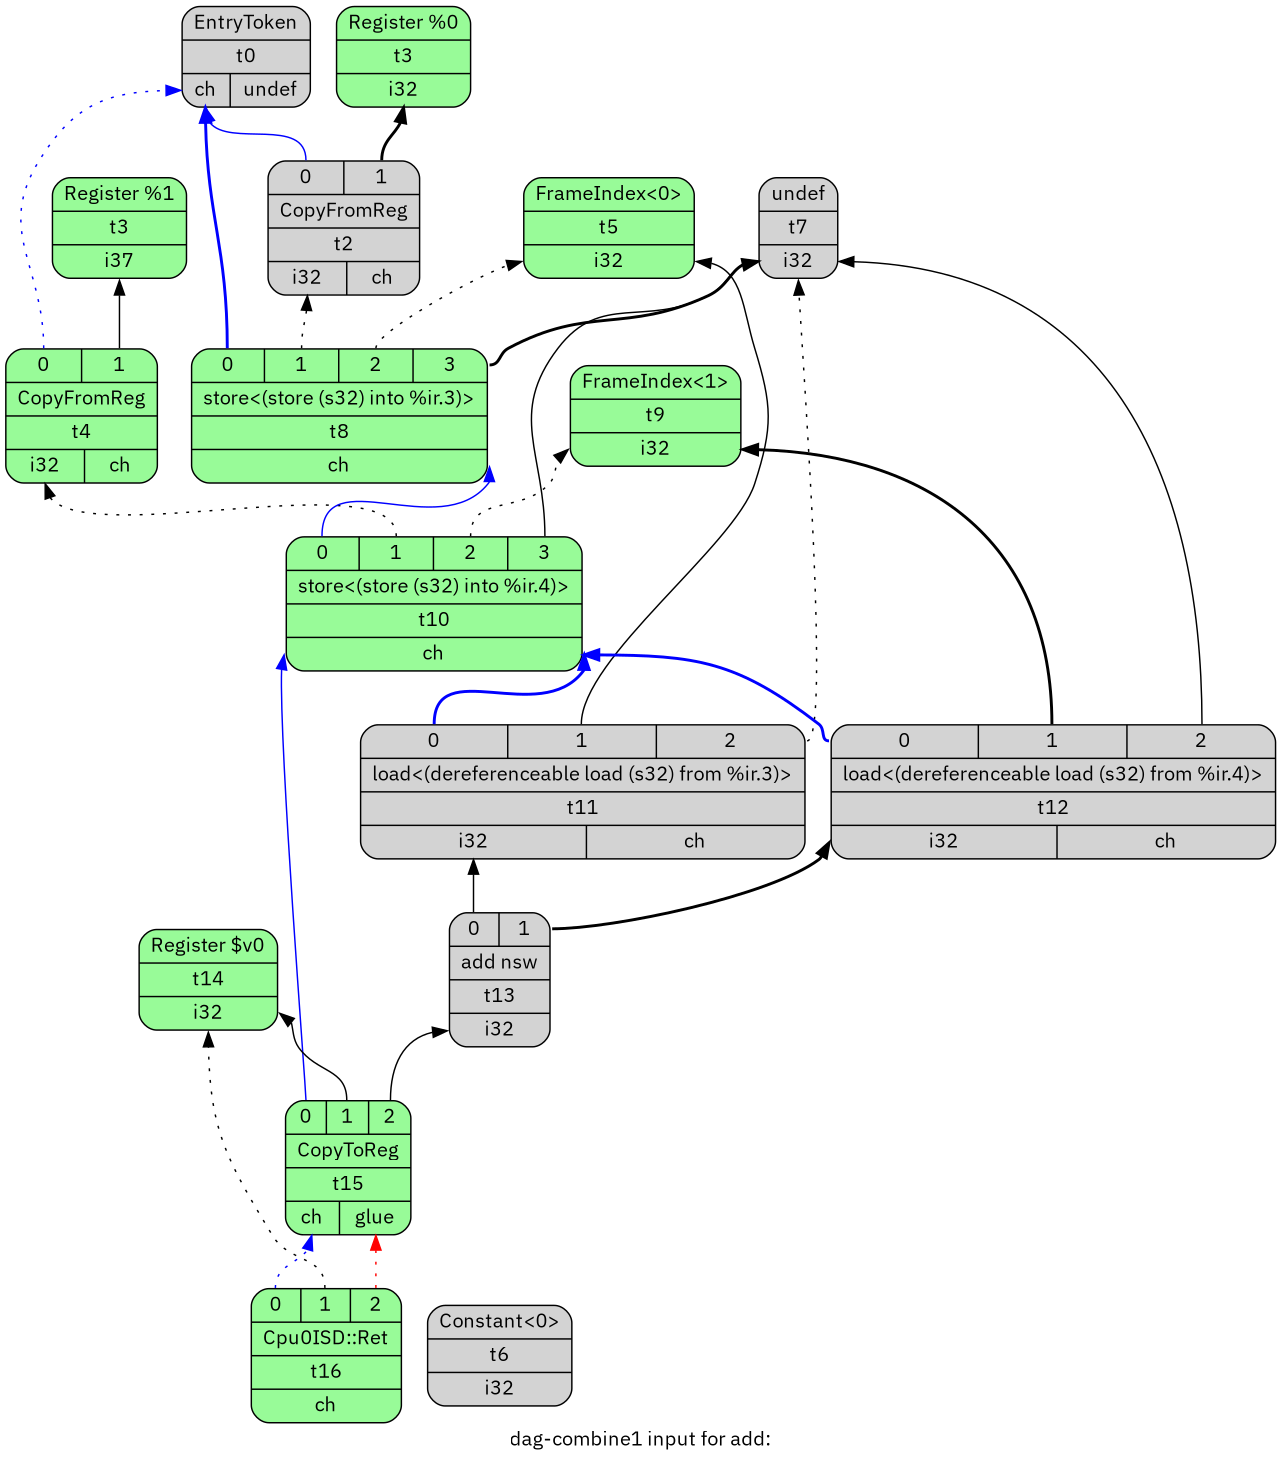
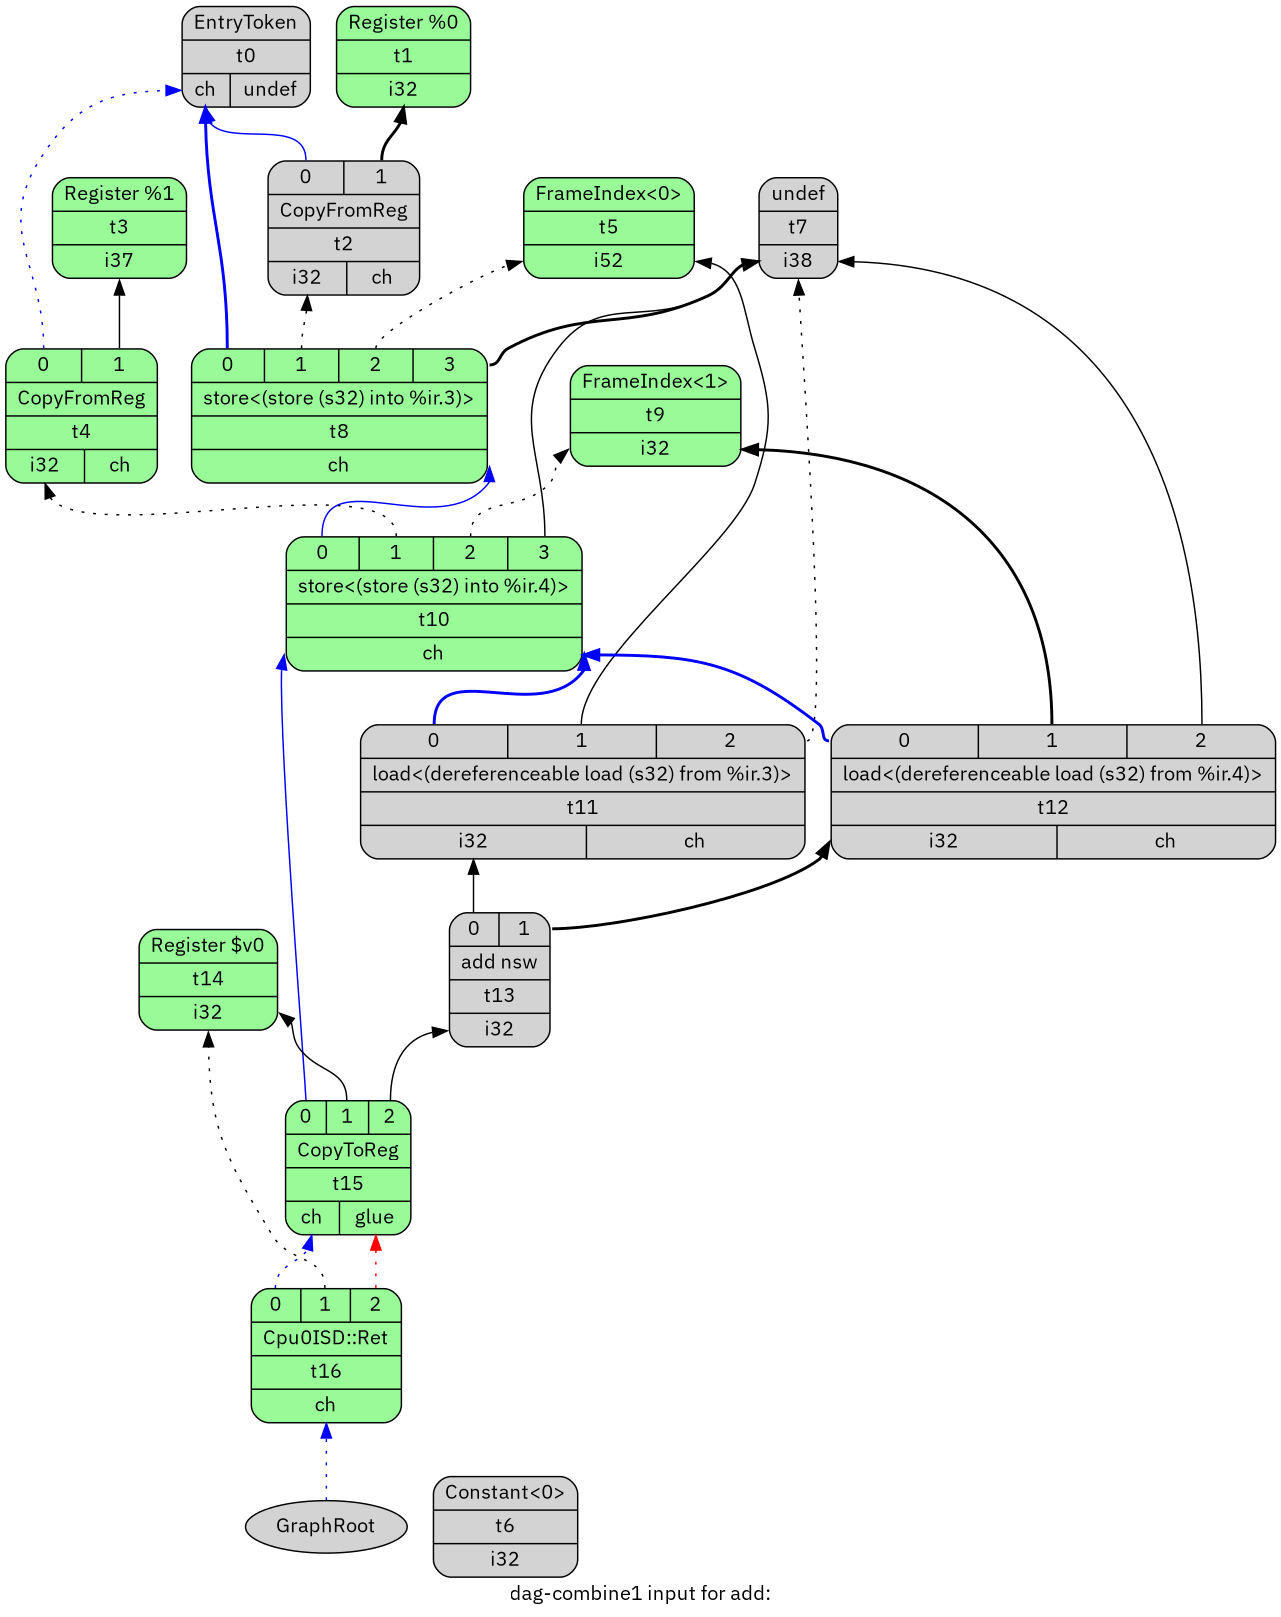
(404, 56) -> (404, 56)
(609, 261) -> (609, 261)
(798, 261) -> (798, 261)
none -> (326, 1527)
